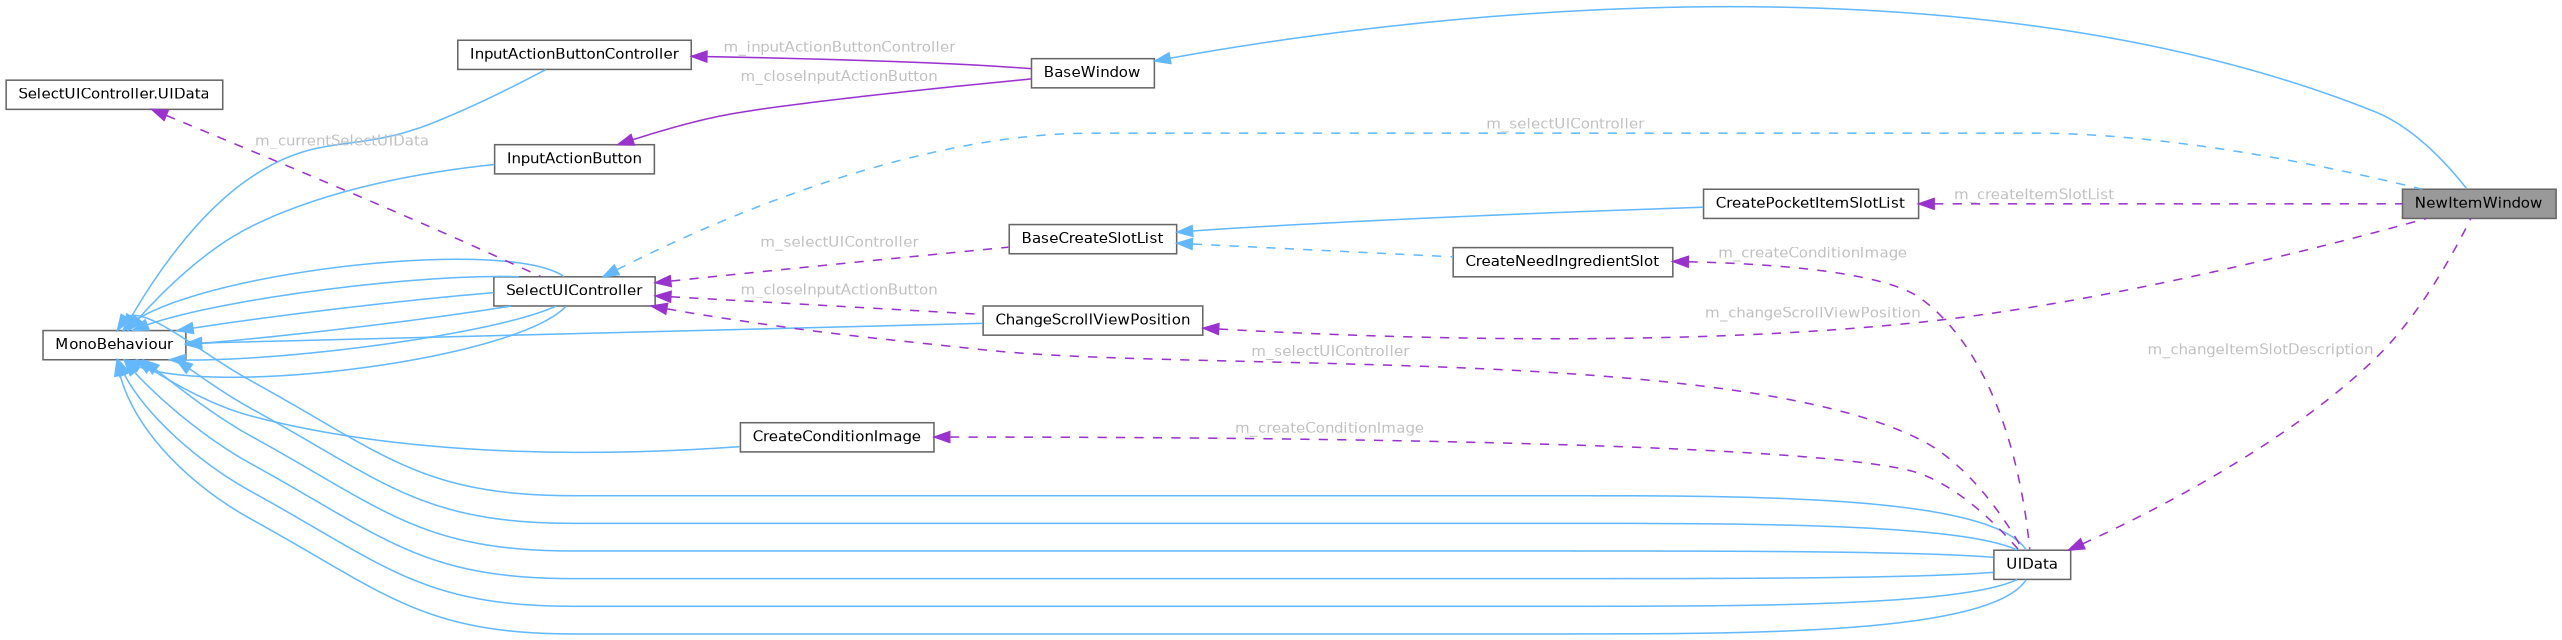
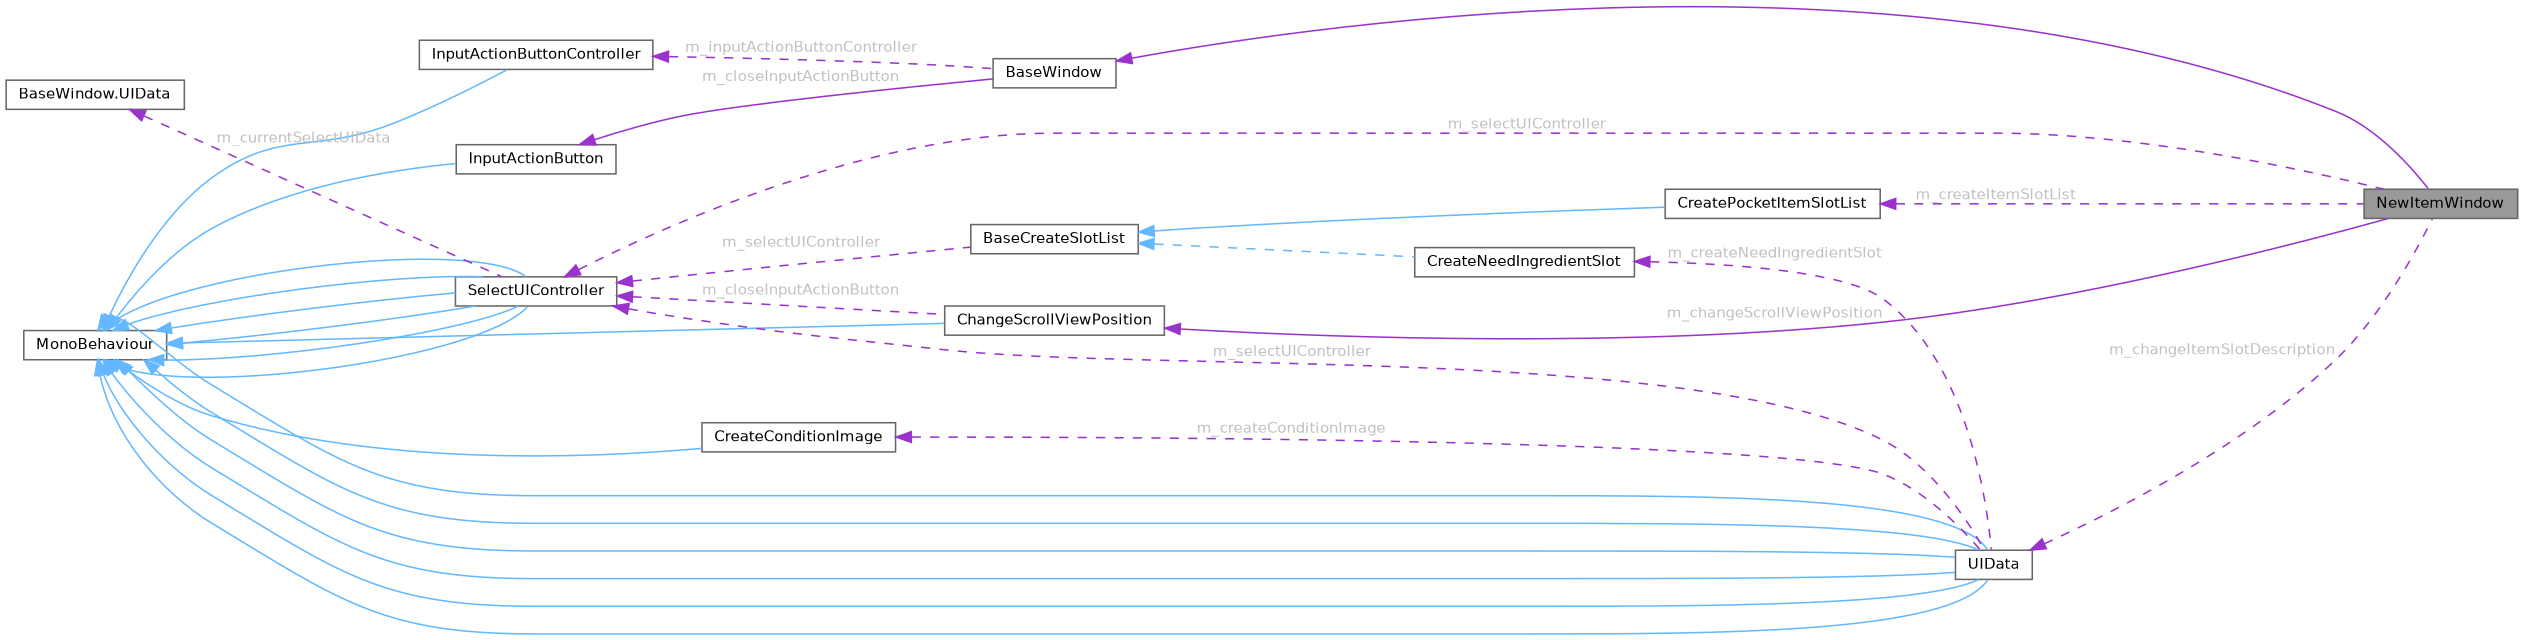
(1837, 10) -> (1799, 10)
(869, 61) -> (831, 61)
(114, 95) -> (95, 95)
(1510, 133) -> (1472, 133)
(1811, 254) -> (1773, 254)
(1828, 330) -> (1790, 330)
